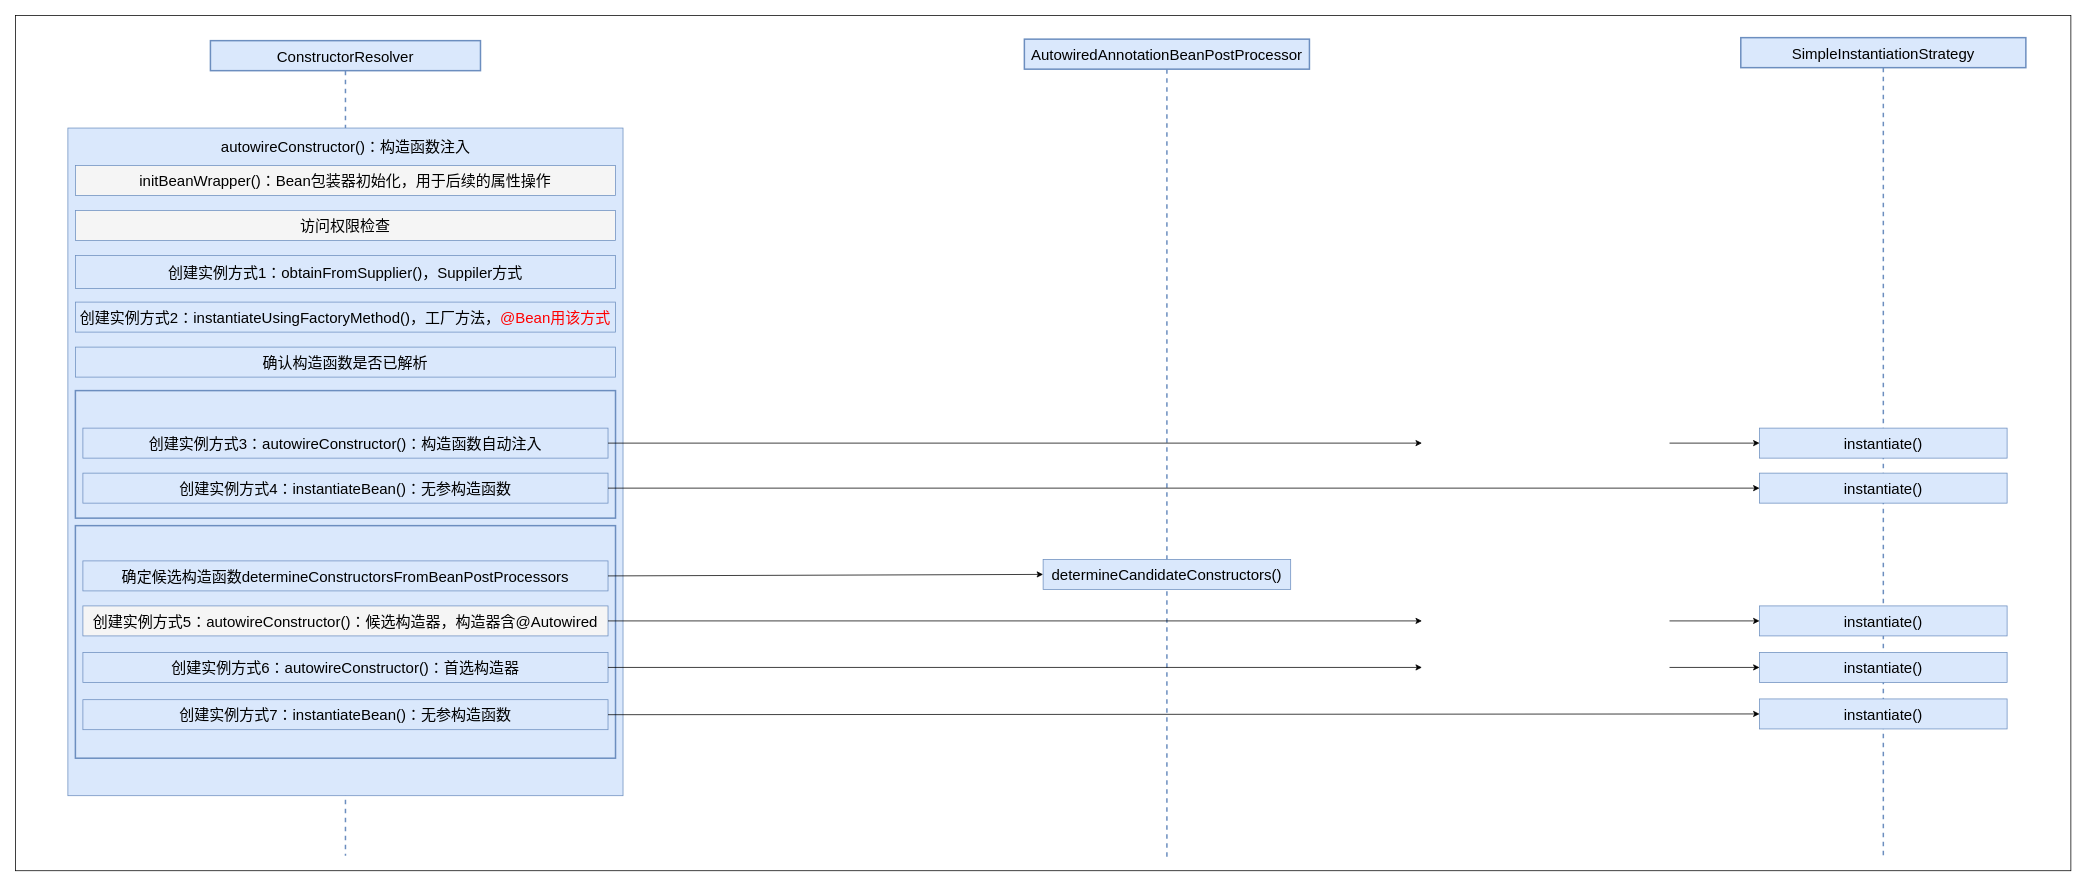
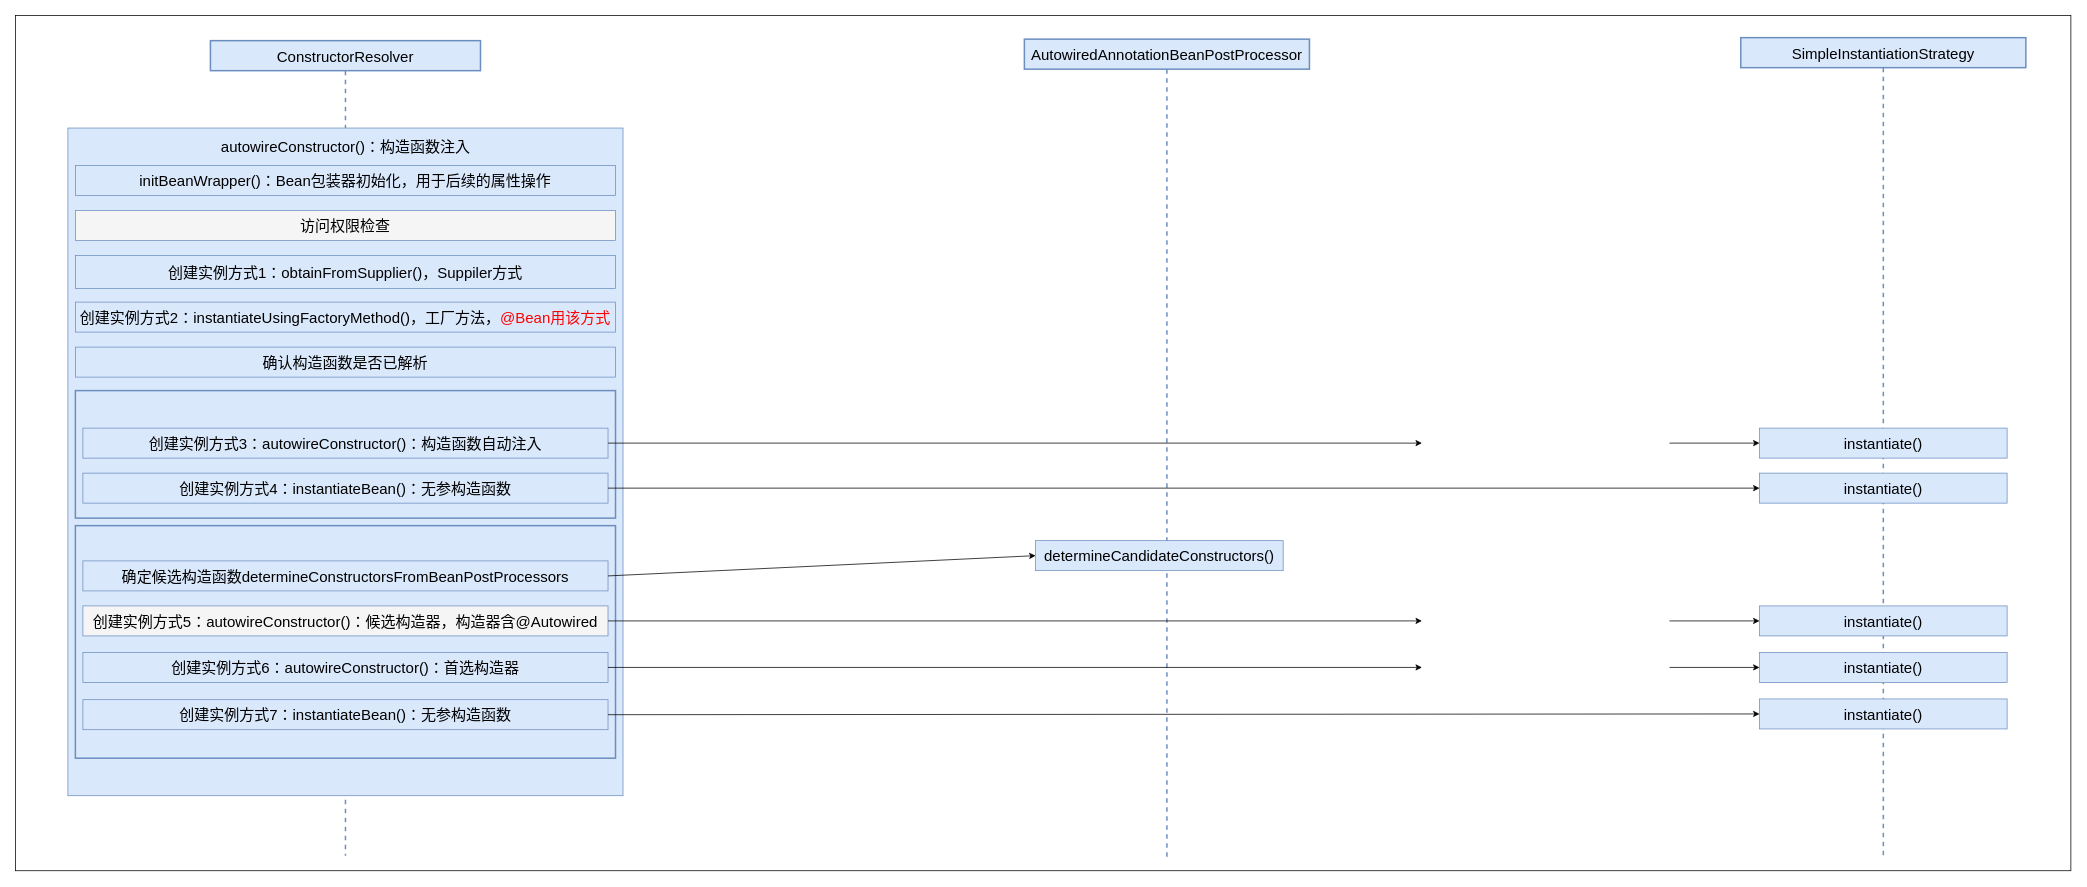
(345, 180) -> (345, 180)
(1167, 574) -> (1159, 555)
